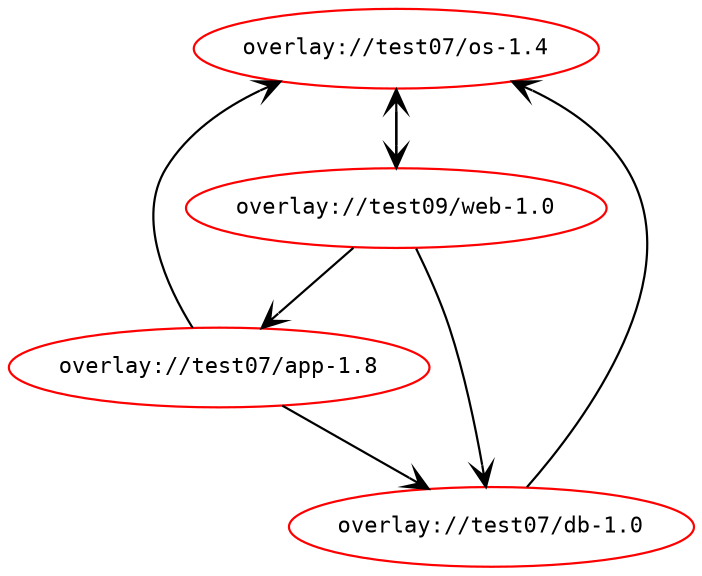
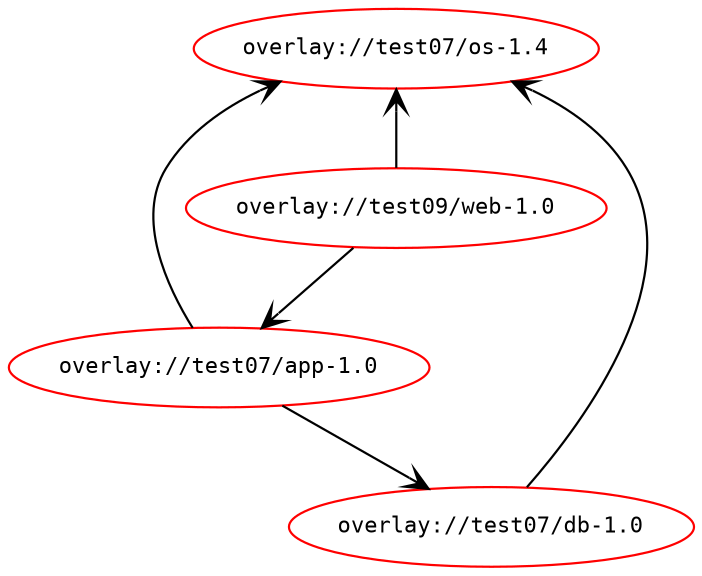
(396, 128) -> none
(457, 354) -> none
(219, 368) -> (219, 368)
